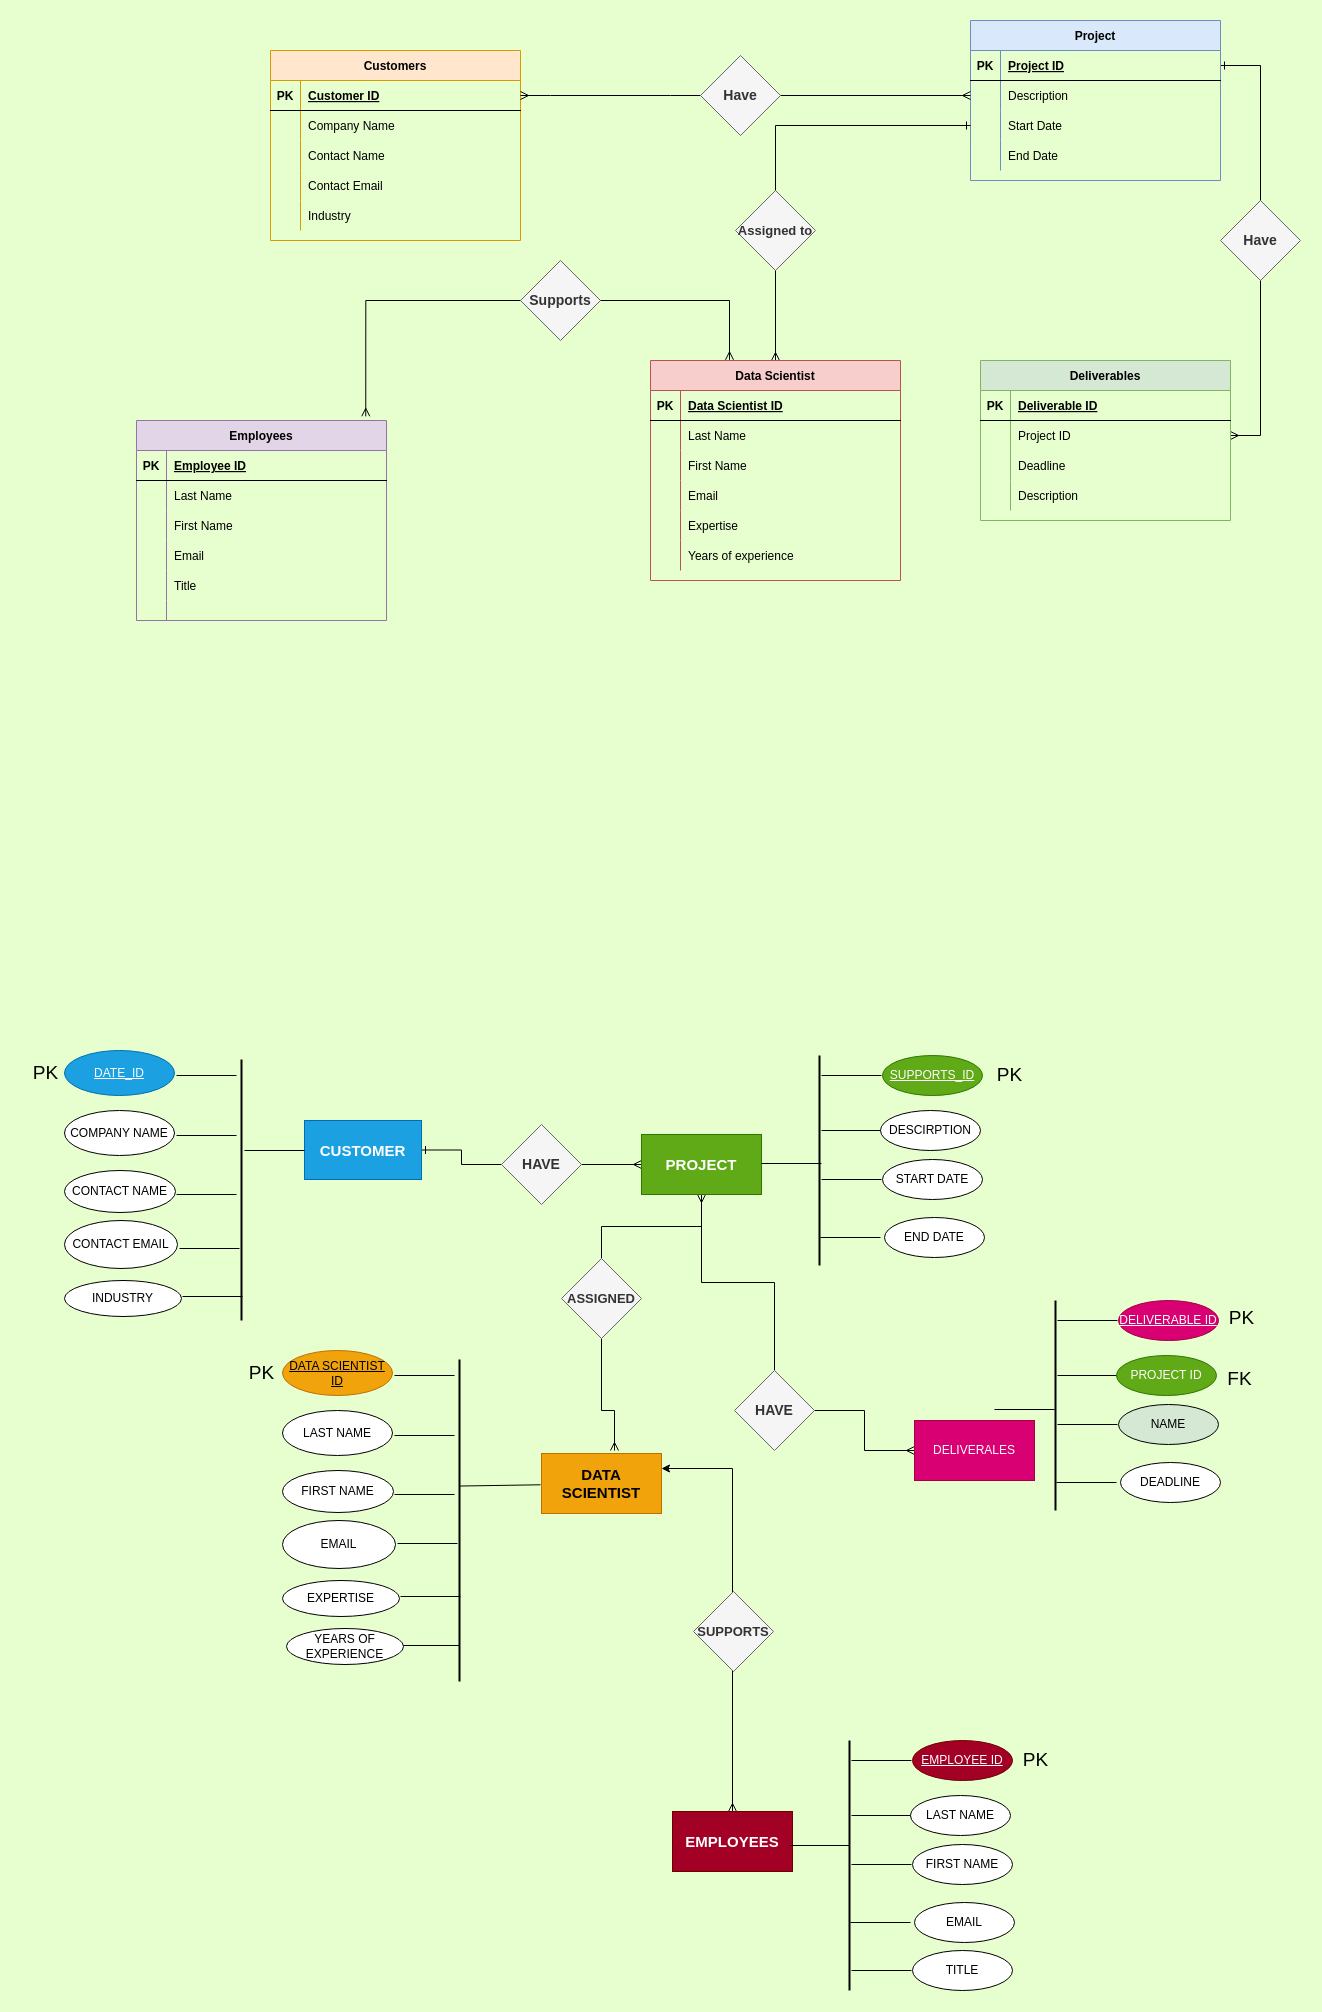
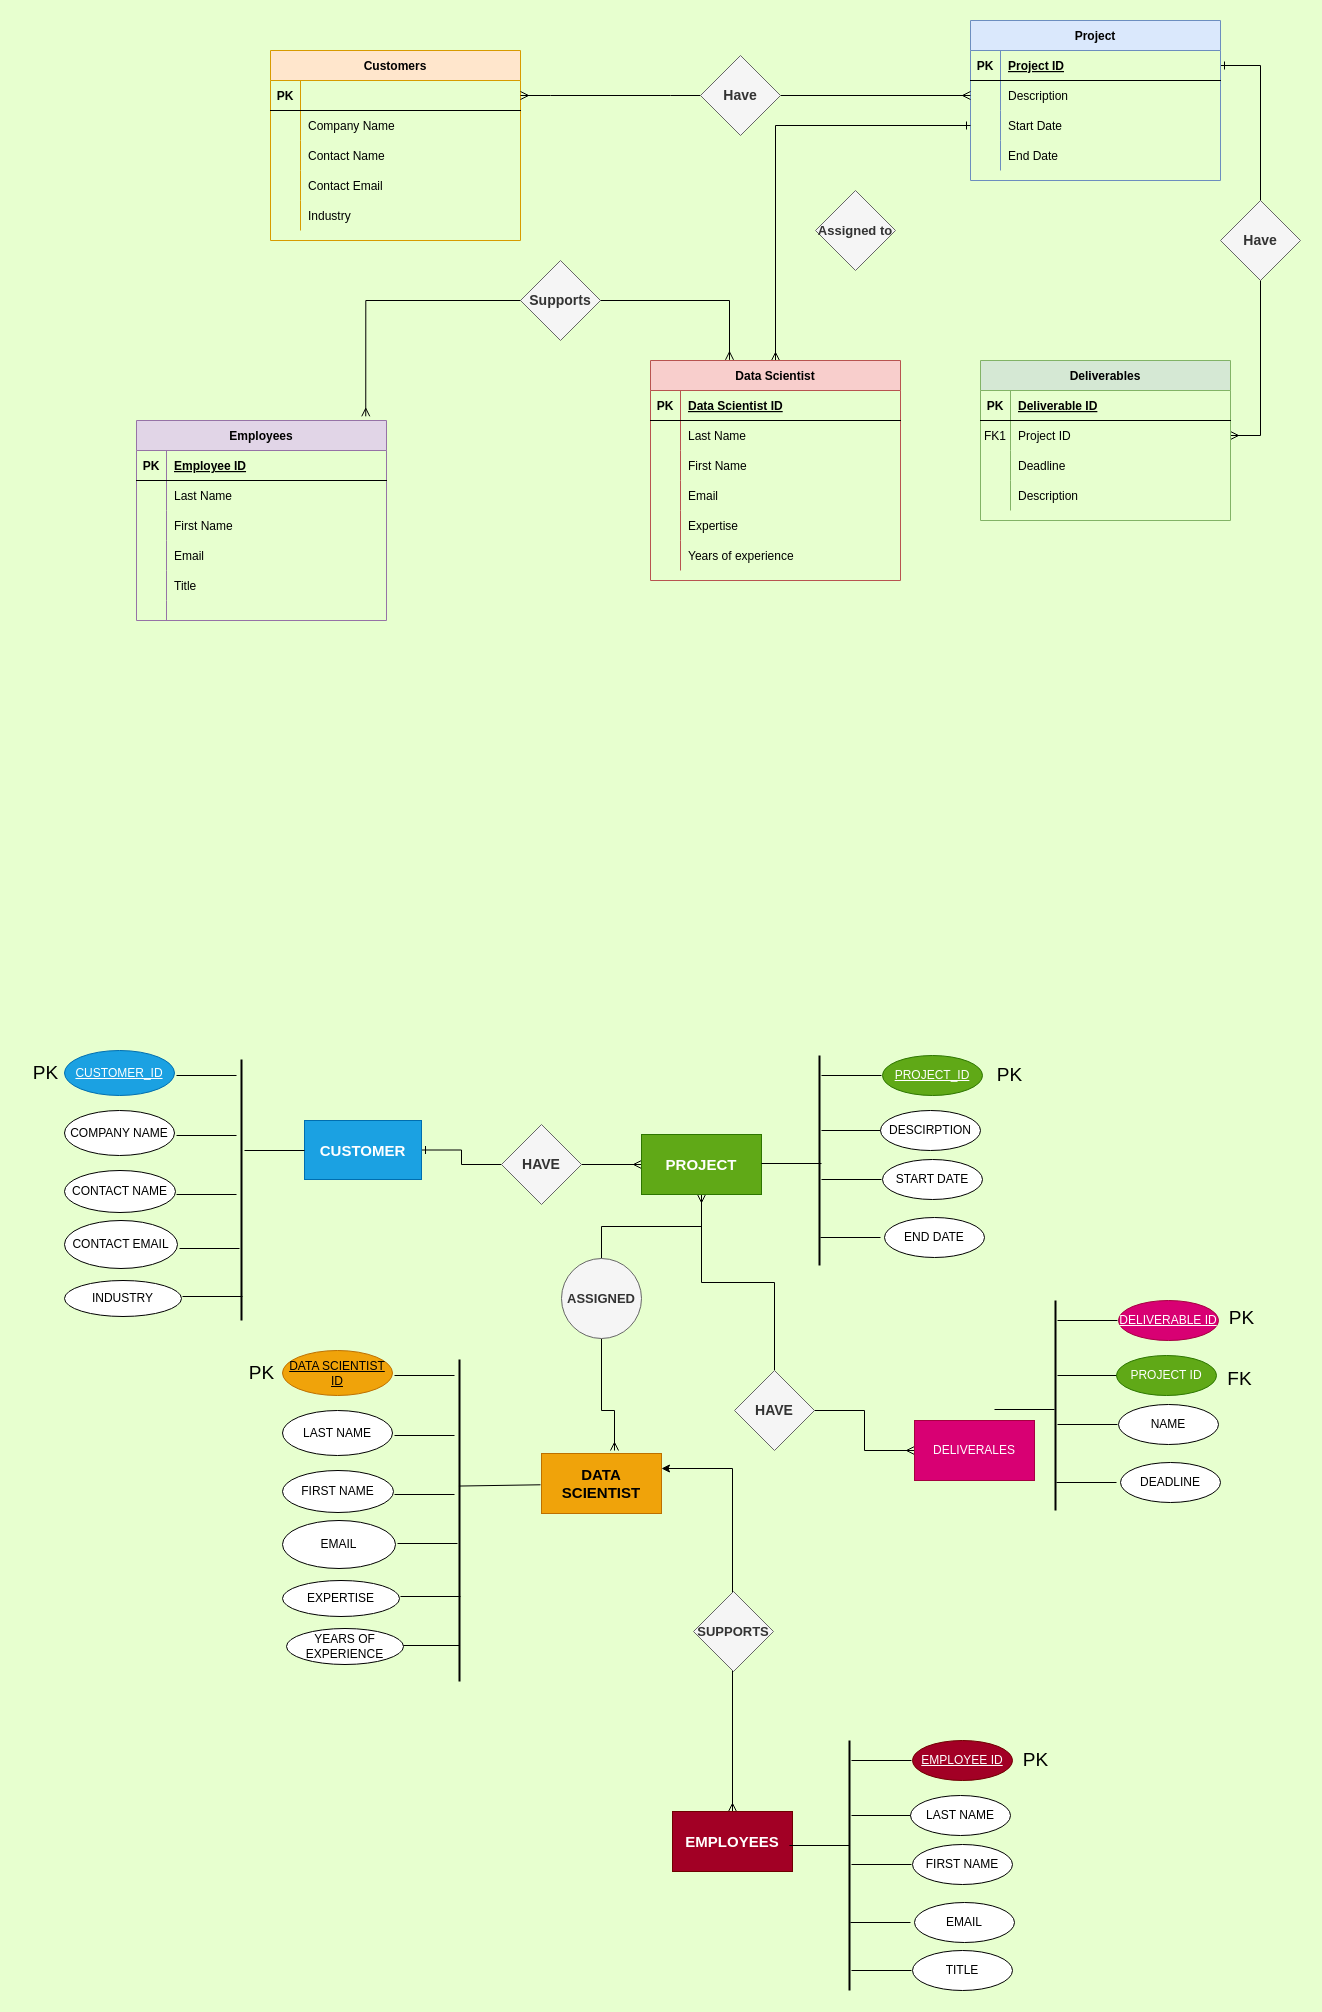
(411, 96) -> none
(776, 231) -> (856, 231)
none -> (996, 436)
(120, 1074) -> (120, 1074)
(933, 1076) -> (933, 1076)
(602, 1299) -> (602, 1299)
(1169, 1425) -> (1169, 1425)
